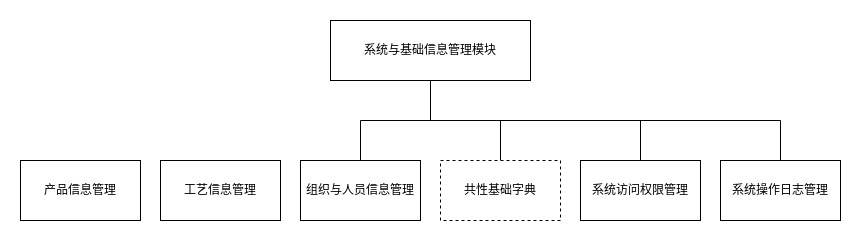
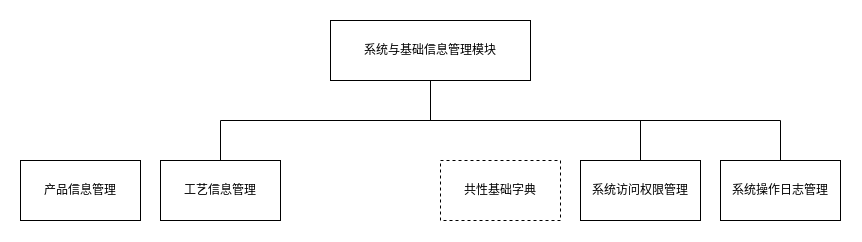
(361, 141) -> none
(501, 141) -> (270, 121)
(361, 191) -> none
